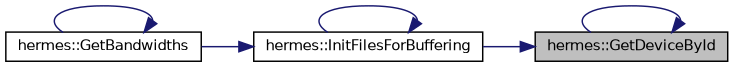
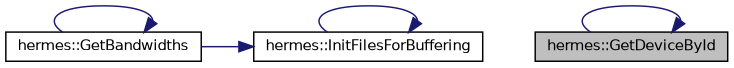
(502, 47) -> none
